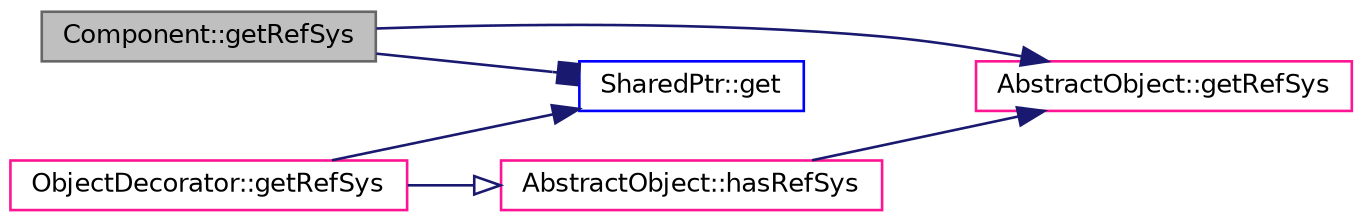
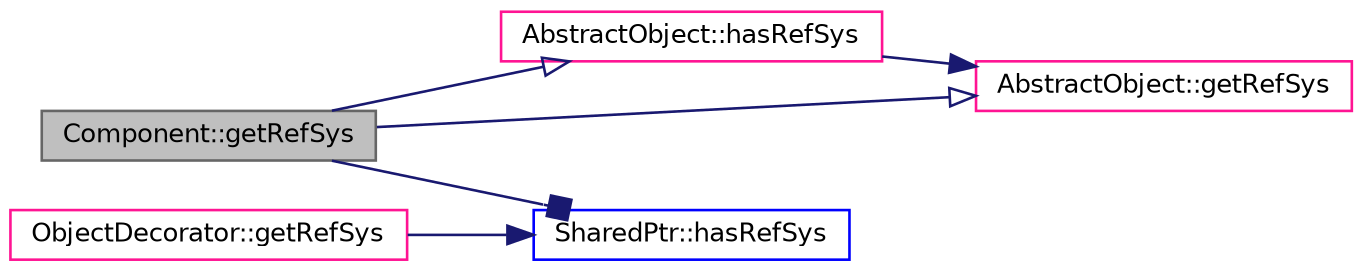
(700, 27) -> (663, 112)
(692, 86) -> (692, 235)
(441, 185) -> (437, 89)
